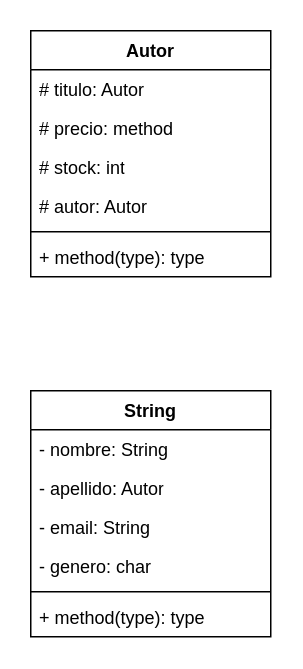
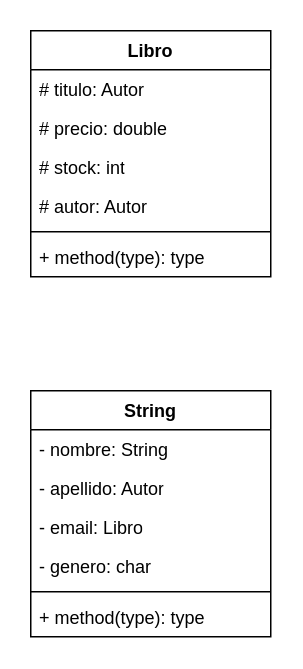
(151, 52) -> (151, 52)
(111, 130) -> (109, 130)
(101, 529) -> (96, 529)
